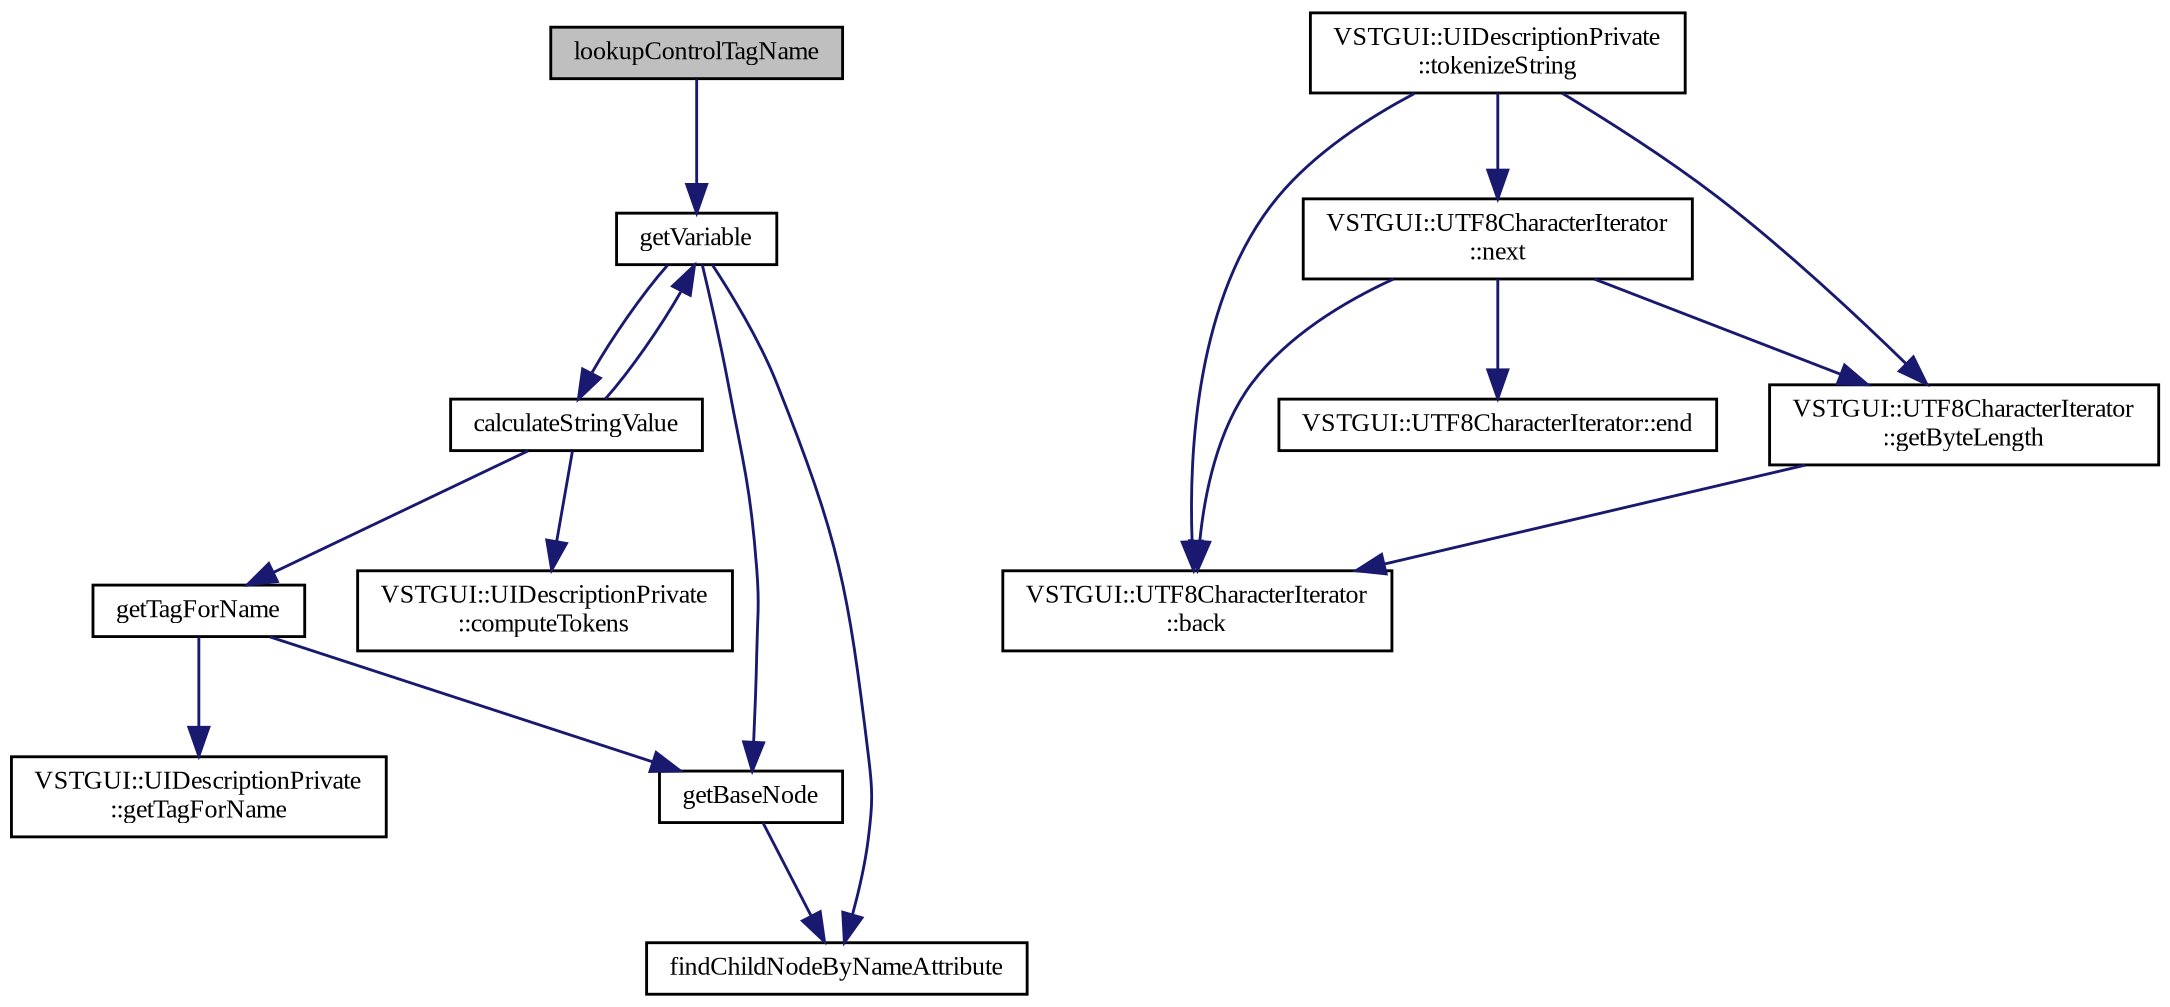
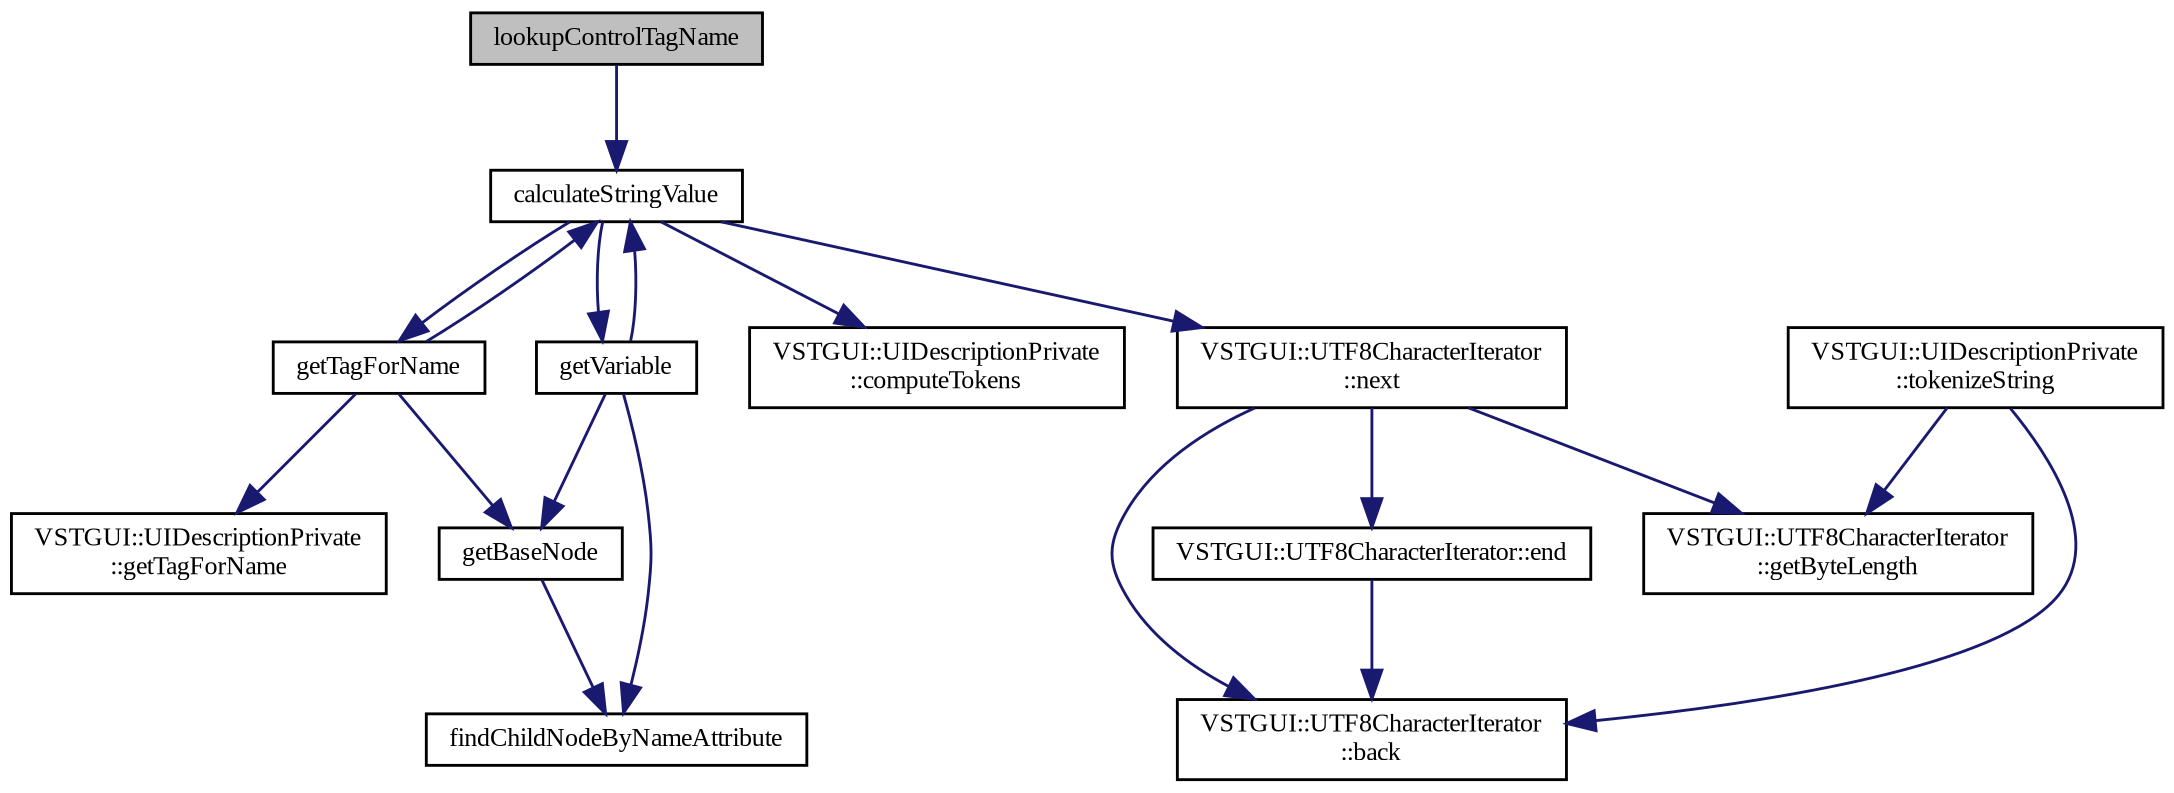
(697, 131) -> (617, 103)
(1498, 131) -> (947, 271)
none -> (502, 293)
(1595, 515) -> (1372, 625)
